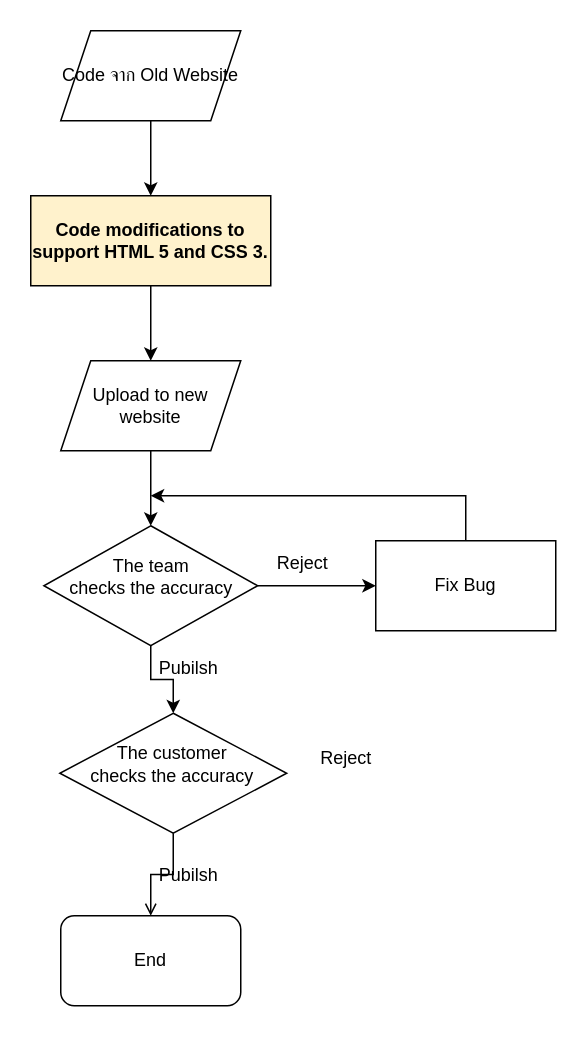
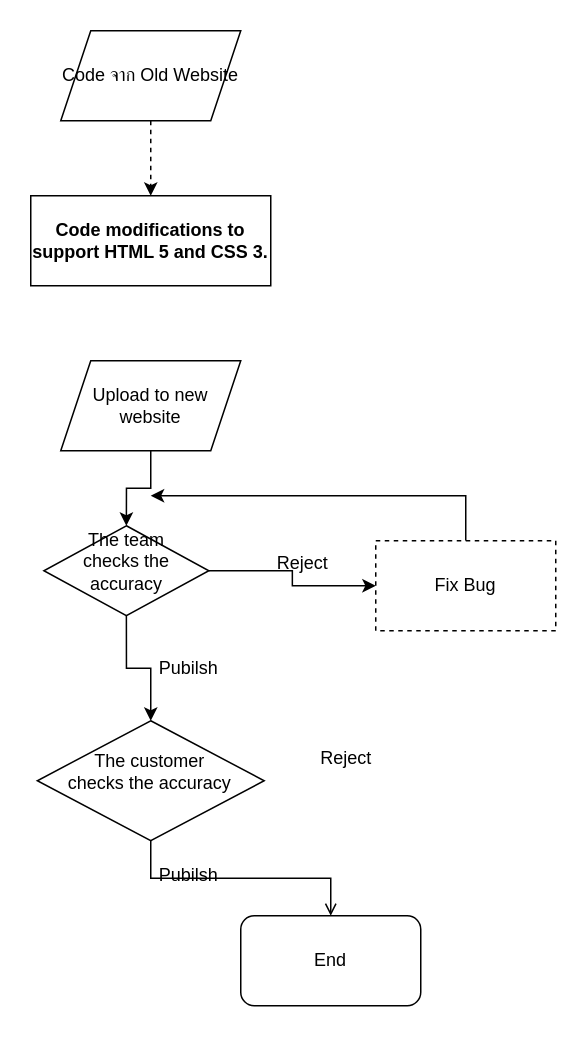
(151, 154) -> (151, 154)
(151, 241) -> (151, 241)
(151, 318) -> none
(151, 586) -> (126, 571)
(466, 586) -> (466, 586)
(173, 773) -> (151, 781)
(151, 961) -> (331, 961)
